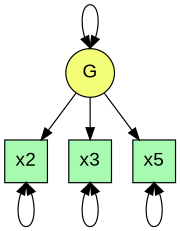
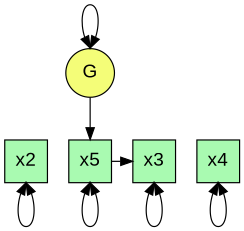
(62, 112) -> none
(90, 113) -> (116, 161)
none -> (218, 161)
